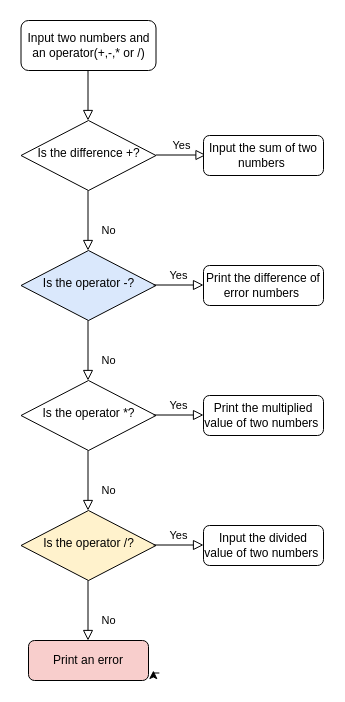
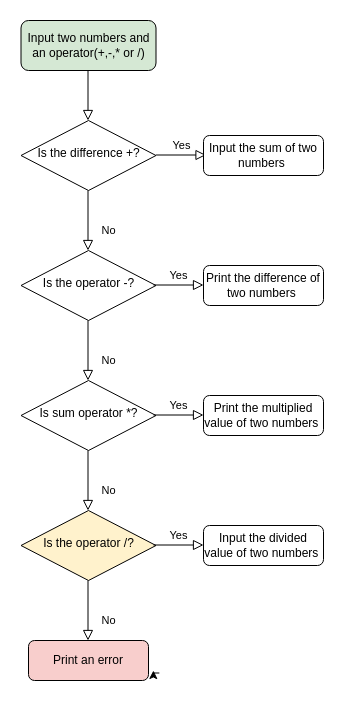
(89, 46) -> (89, 46)
(89, 286) -> (89, 286)
(264, 286) -> (264, 286)
(89, 414) -> (89, 414)
